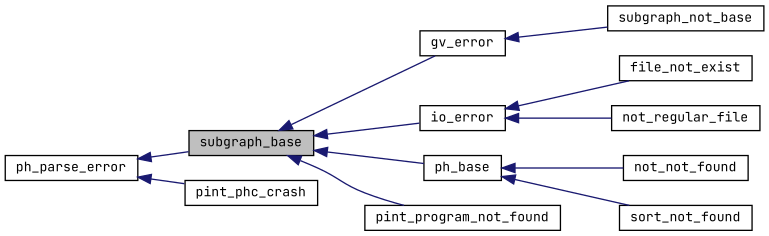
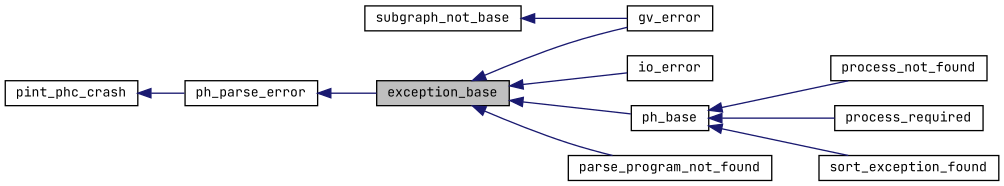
(563, 32) -> (581, 18)
(686, 68) -> none
(686, 118) -> none
none -> (909, 118)
(251, 143) -> (443, 93)
(686, 168) -> (909, 68)
(168, 181) -> (168, 93)
(463, 218) -> (670, 168)
(686, 218) -> (909, 168)
